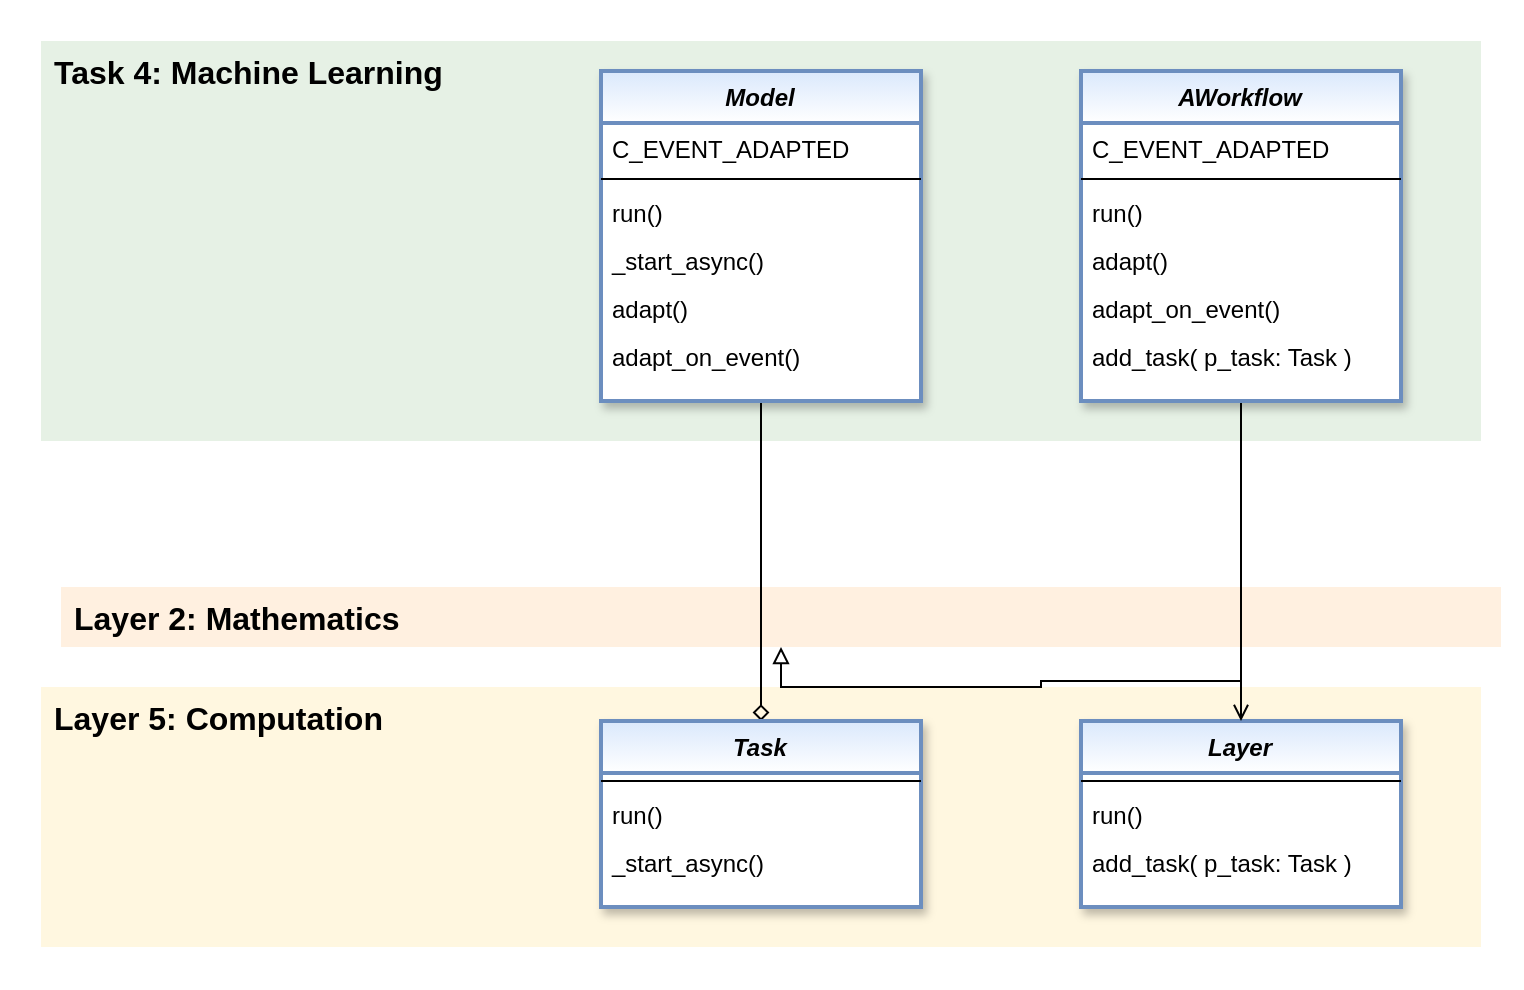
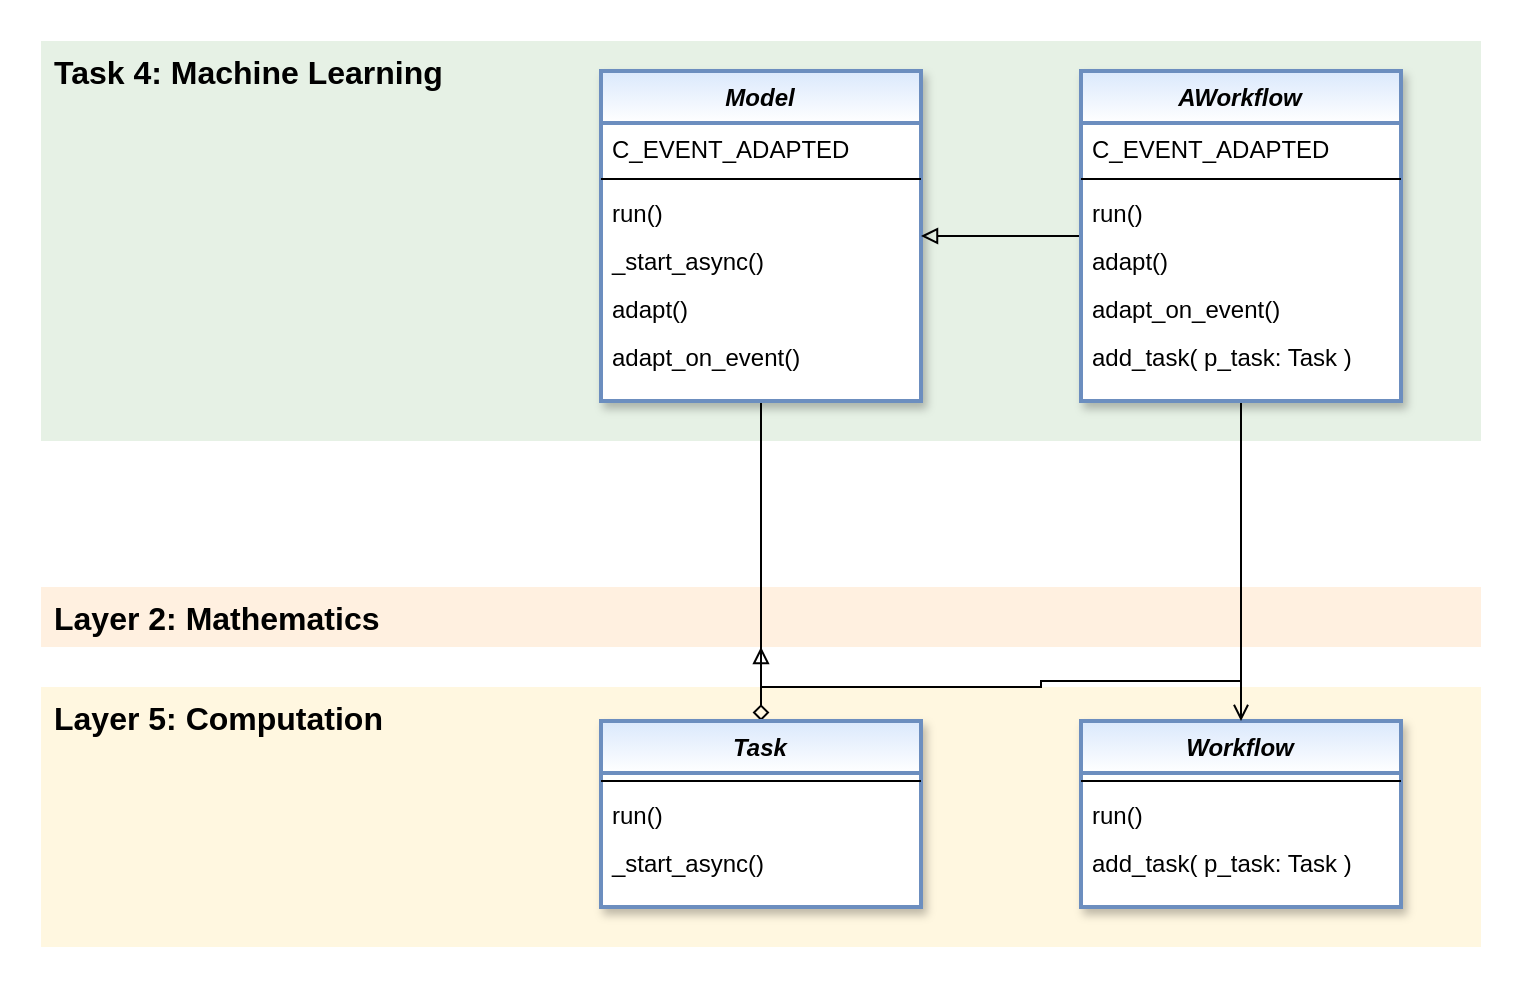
none -> (1009, 236)
(781, 617) -> (761, 617)
(1240, 748) -> (1240, 748)
